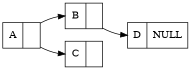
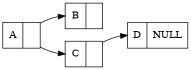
(111, 32) -> (111, 39)
